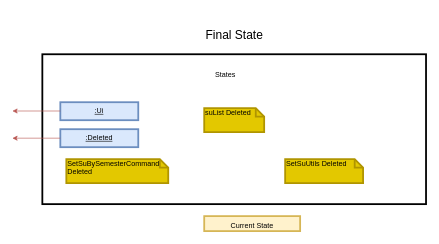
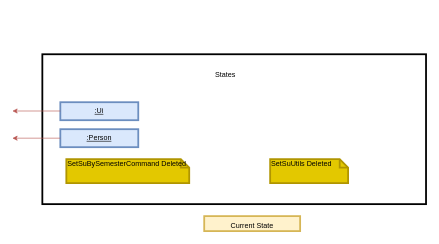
(234, 30) -> none
(234, 120) -> none
(99, 138) -> (99, 138)
(117, 171) -> (128, 171)
(324, 171) -> (309, 171)
